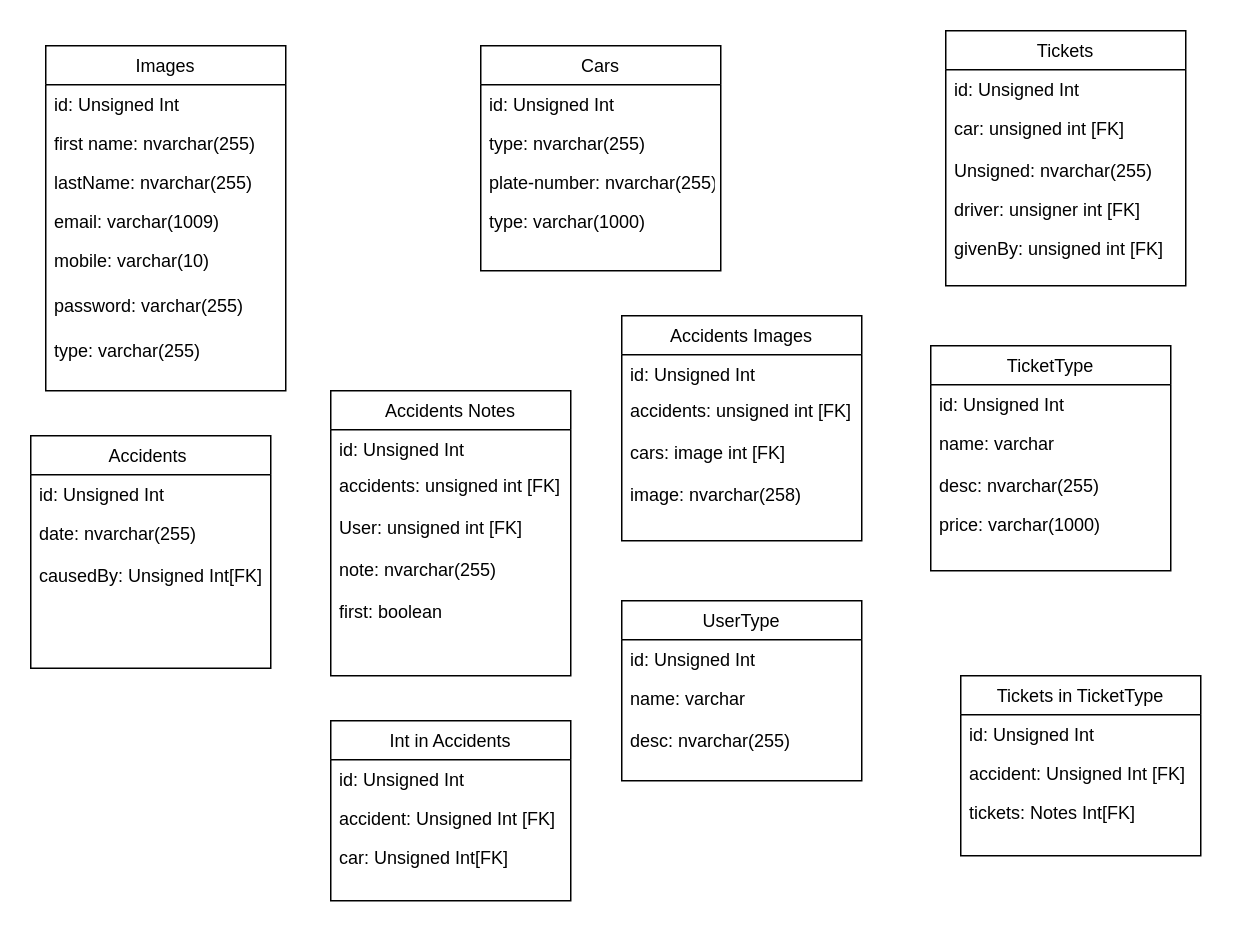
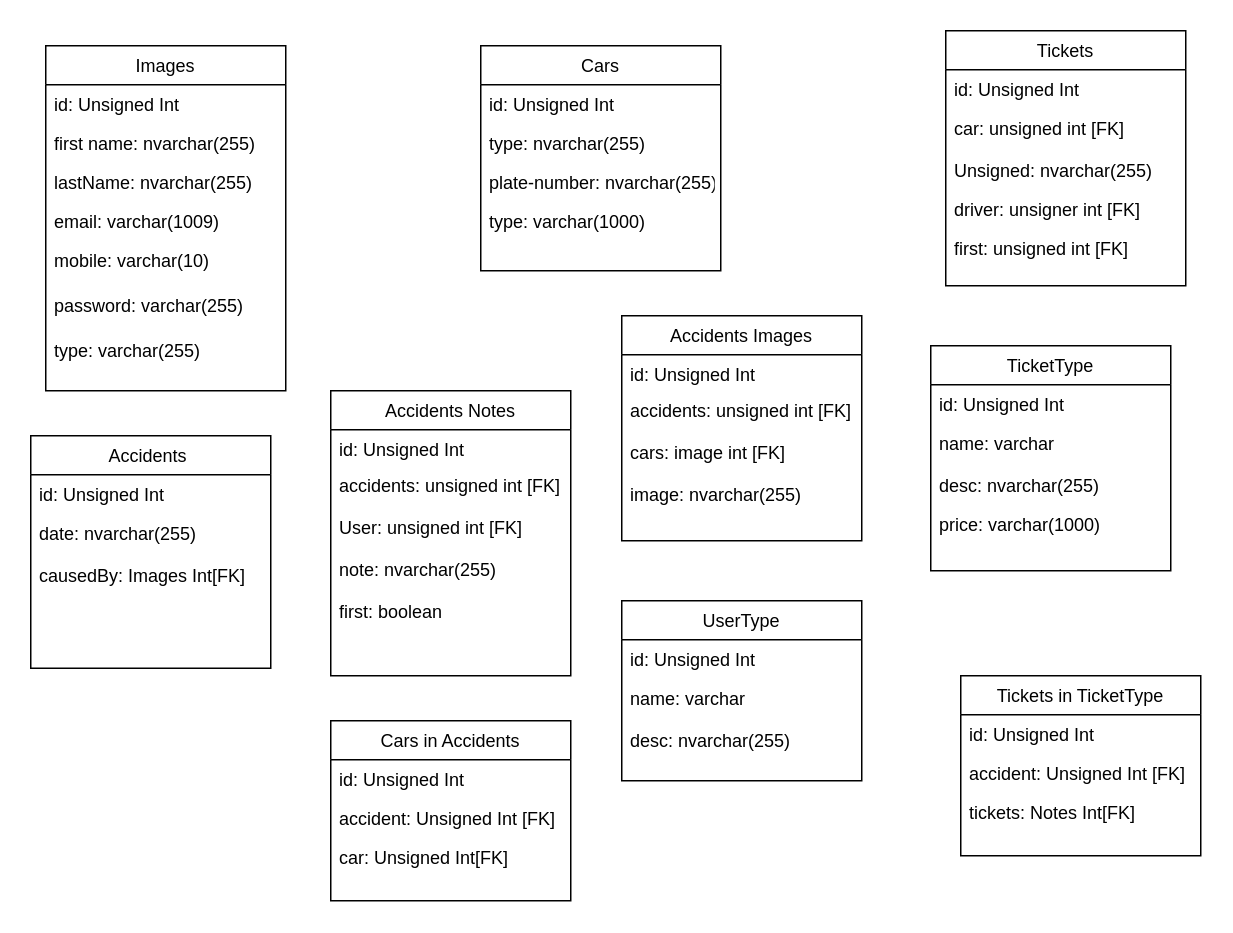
(1069, 249) -> (1059, 249)
(724, 495) -> (724, 495)
(161, 576) -> (153, 576)
(450, 741) -> (450, 741)
